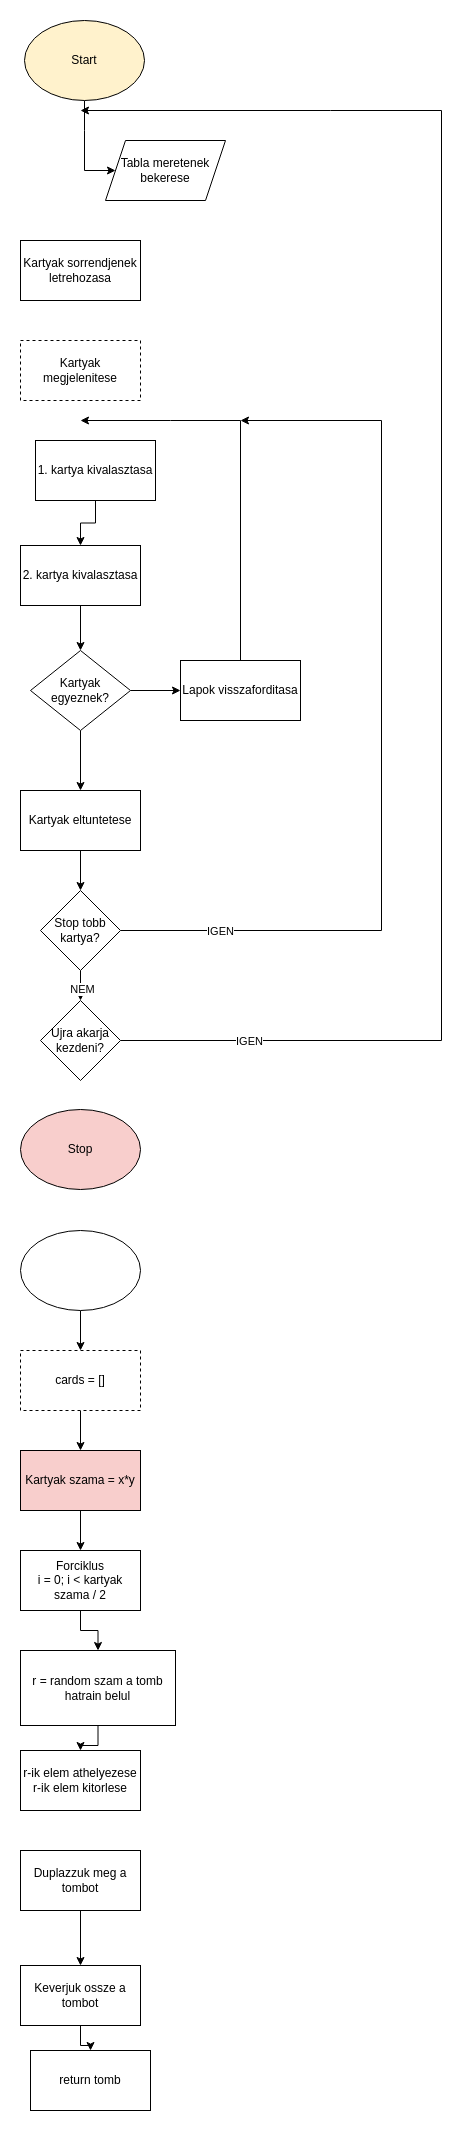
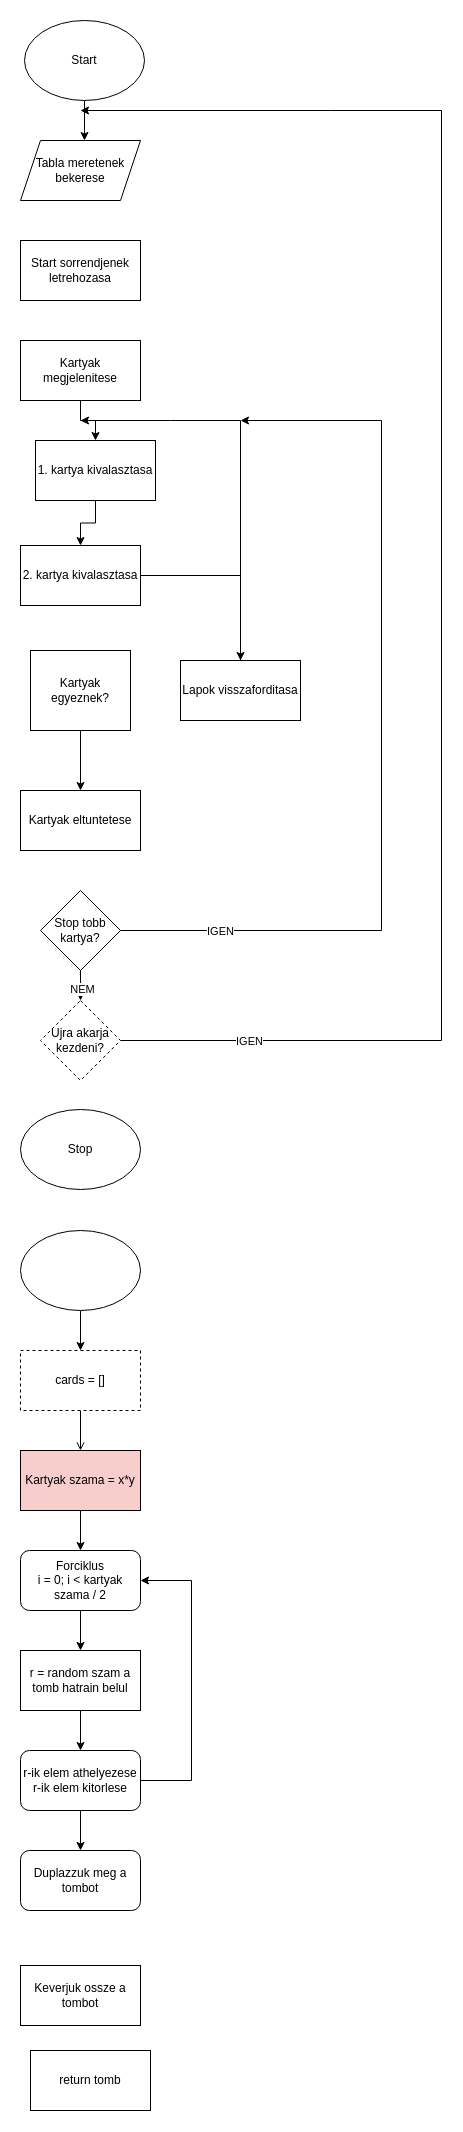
(85, 61) -> (85, 61)
(166, 171) -> (81, 171)
(81, 271) -> (81, 271)
(81, 371) -> (81, 371)
none -> (81, 412)
(81, 625) -> (190, 576)
(81, 691) -> (81, 691)
(152, 691) -> none
(81, 867) -> none
(81, 1041) -> (81, 1041)
(81, 1150) -> (81, 1150)
(81, 1442) -> (81, 1444)
(81, 1581) -> (81, 1581)
none -> (192, 1685)
(98, 1688) -> (81, 1681)
(81, 1781) -> (81, 1781)
none -> (81, 1827)
(81, 1881) -> (81, 1881)
(81, 1935) -> none
(81, 2041) -> none
